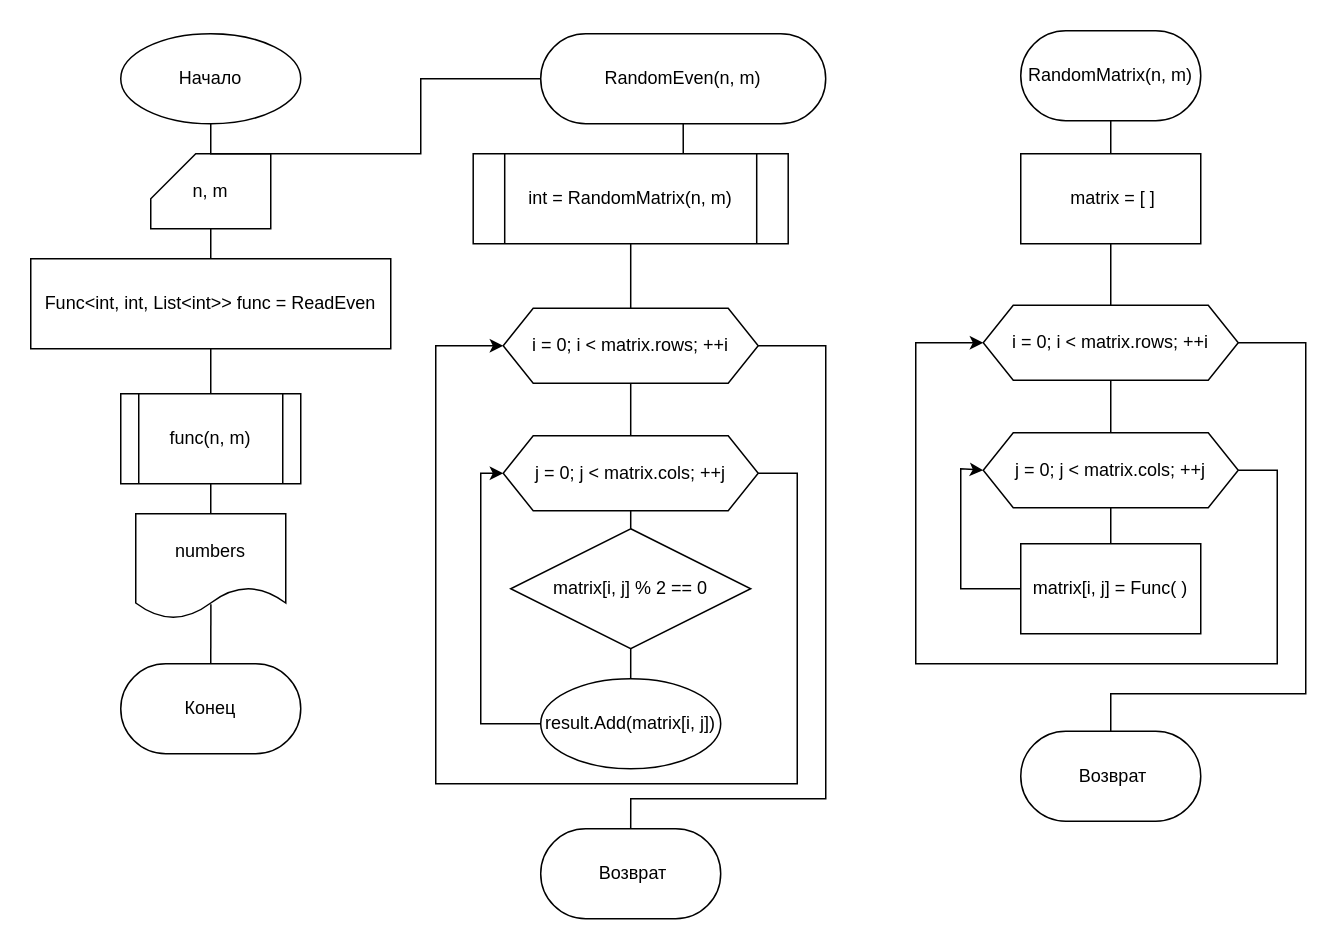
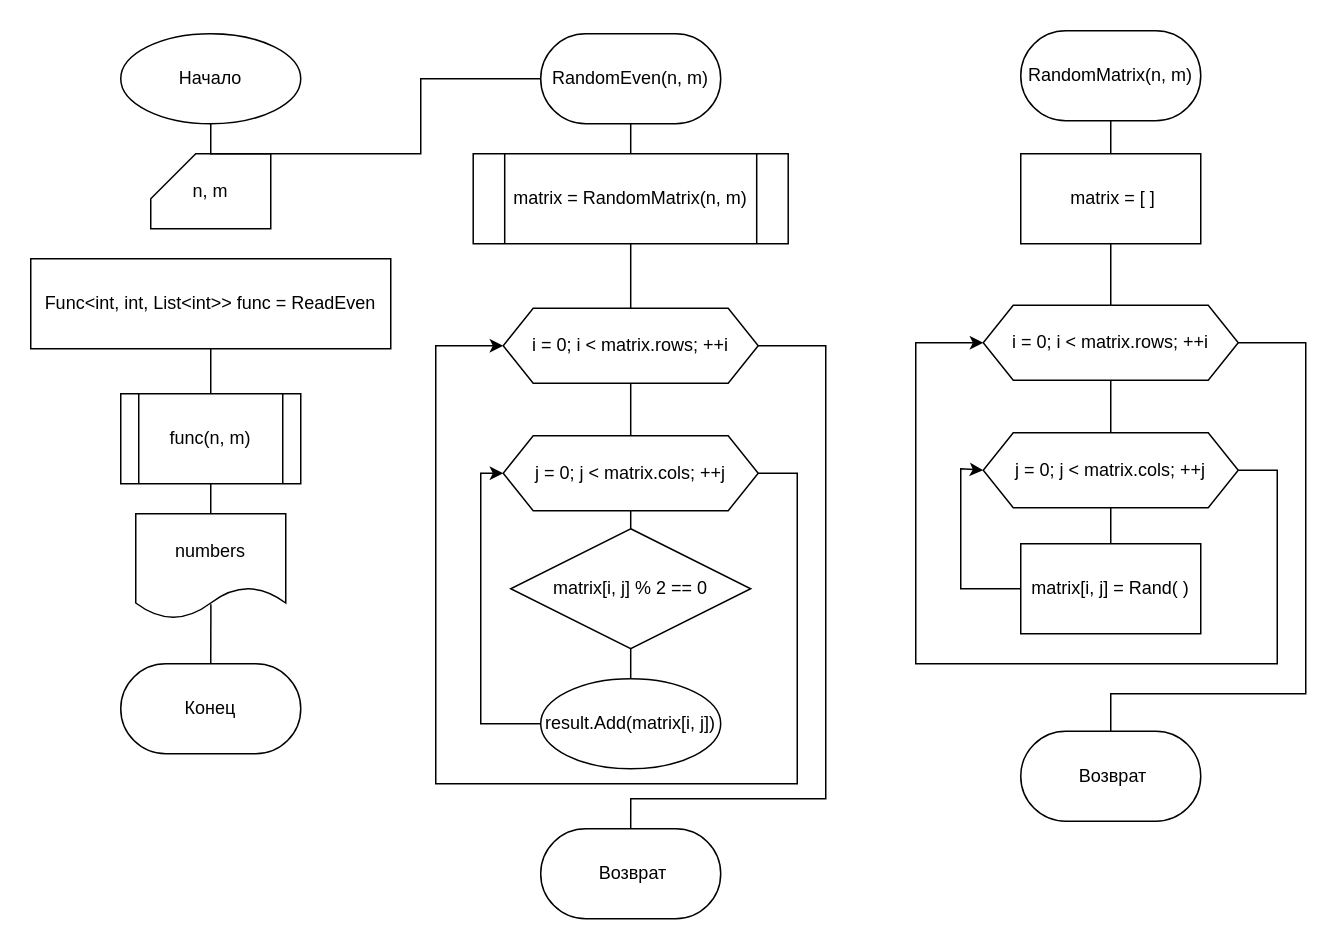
(683, 79) -> (631, 79)
(631, 199) -> (631, 199)
(211, 244) -> none
(1111, 589) -> (1111, 589)
